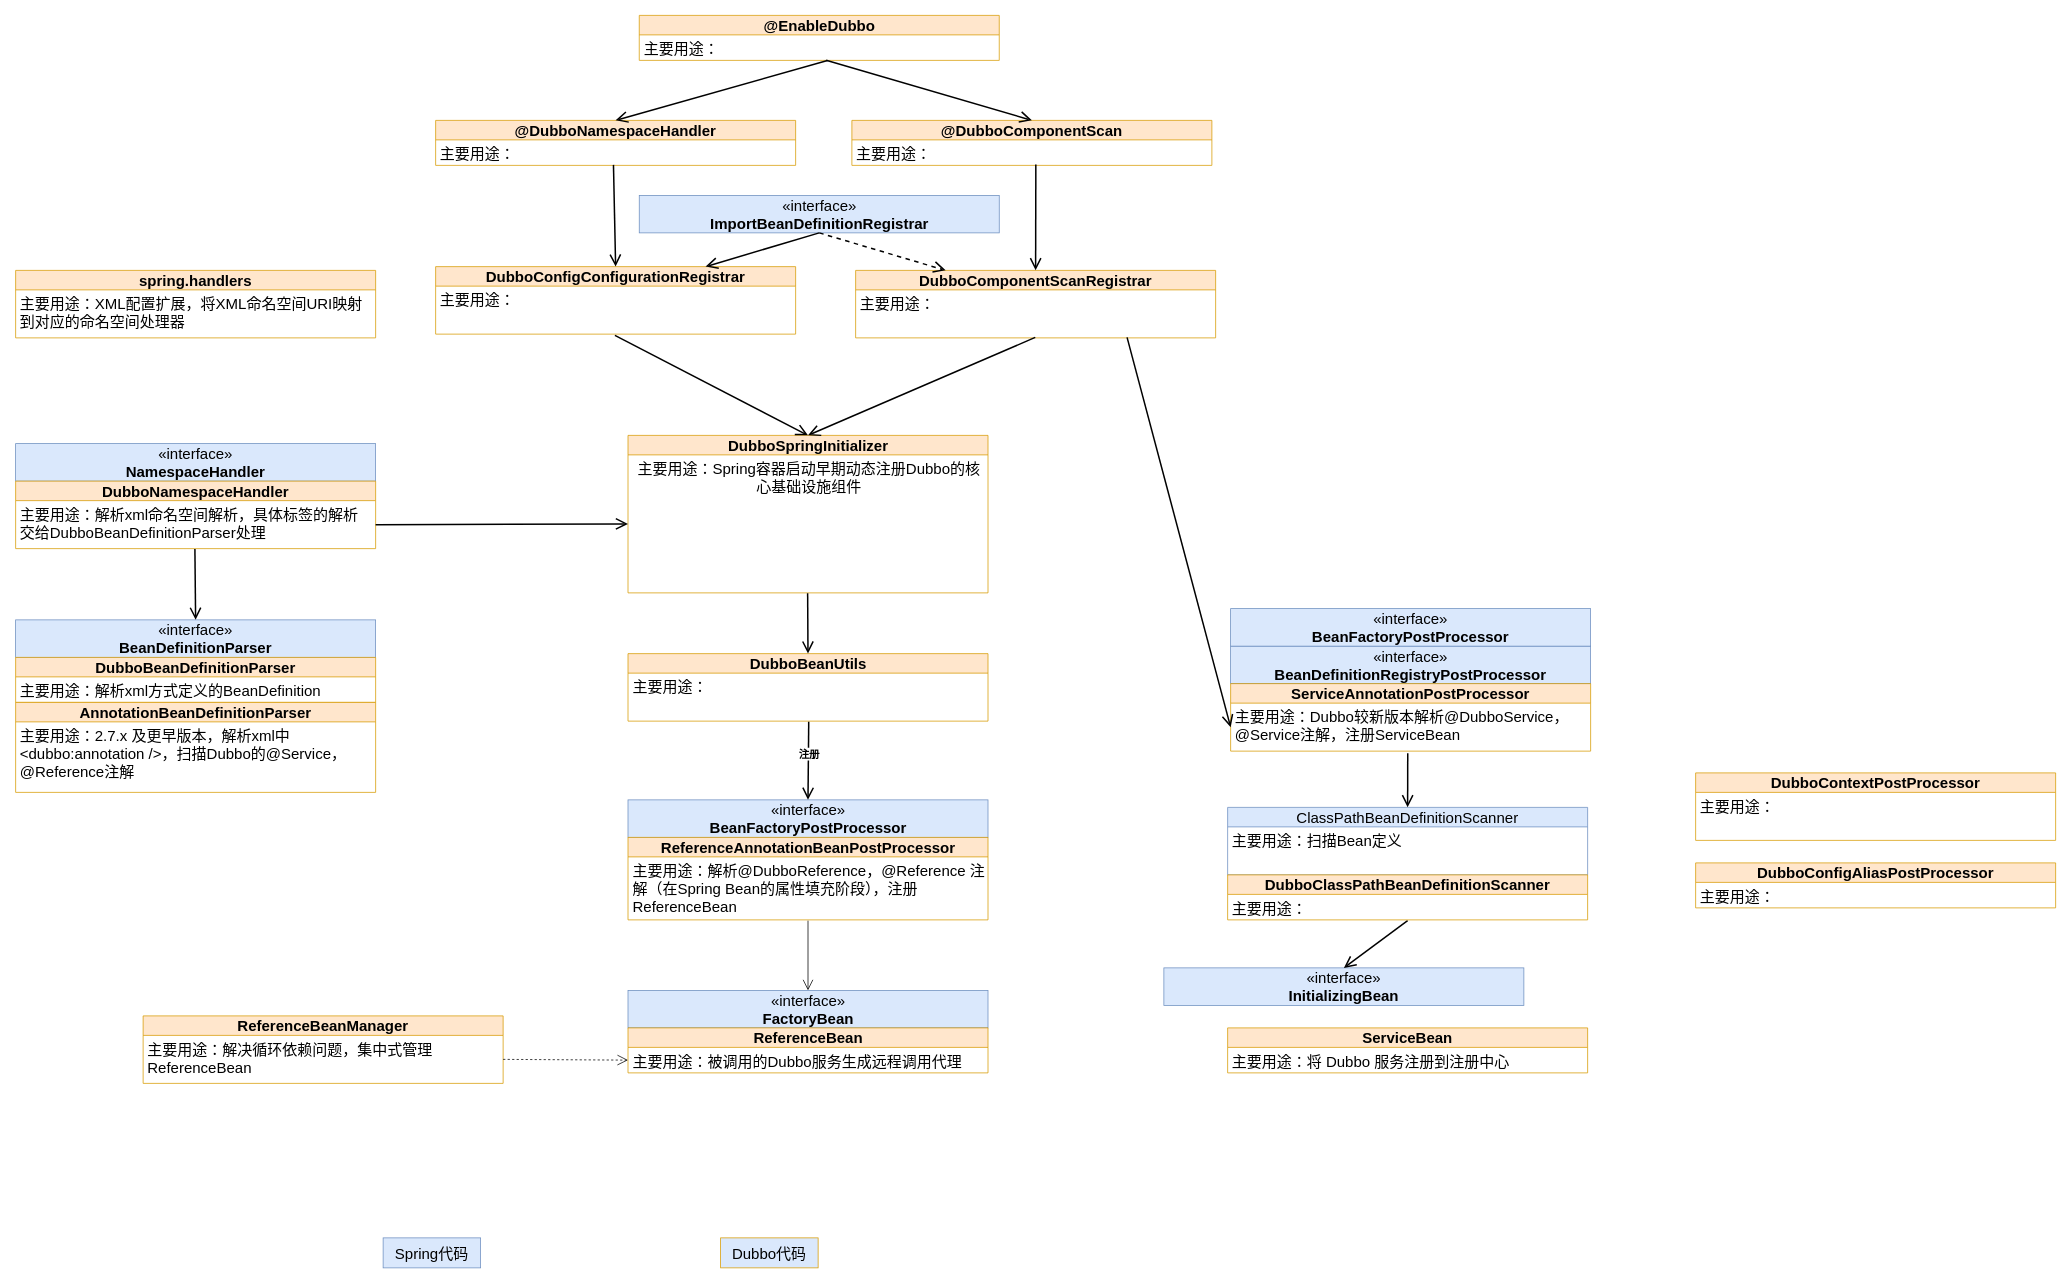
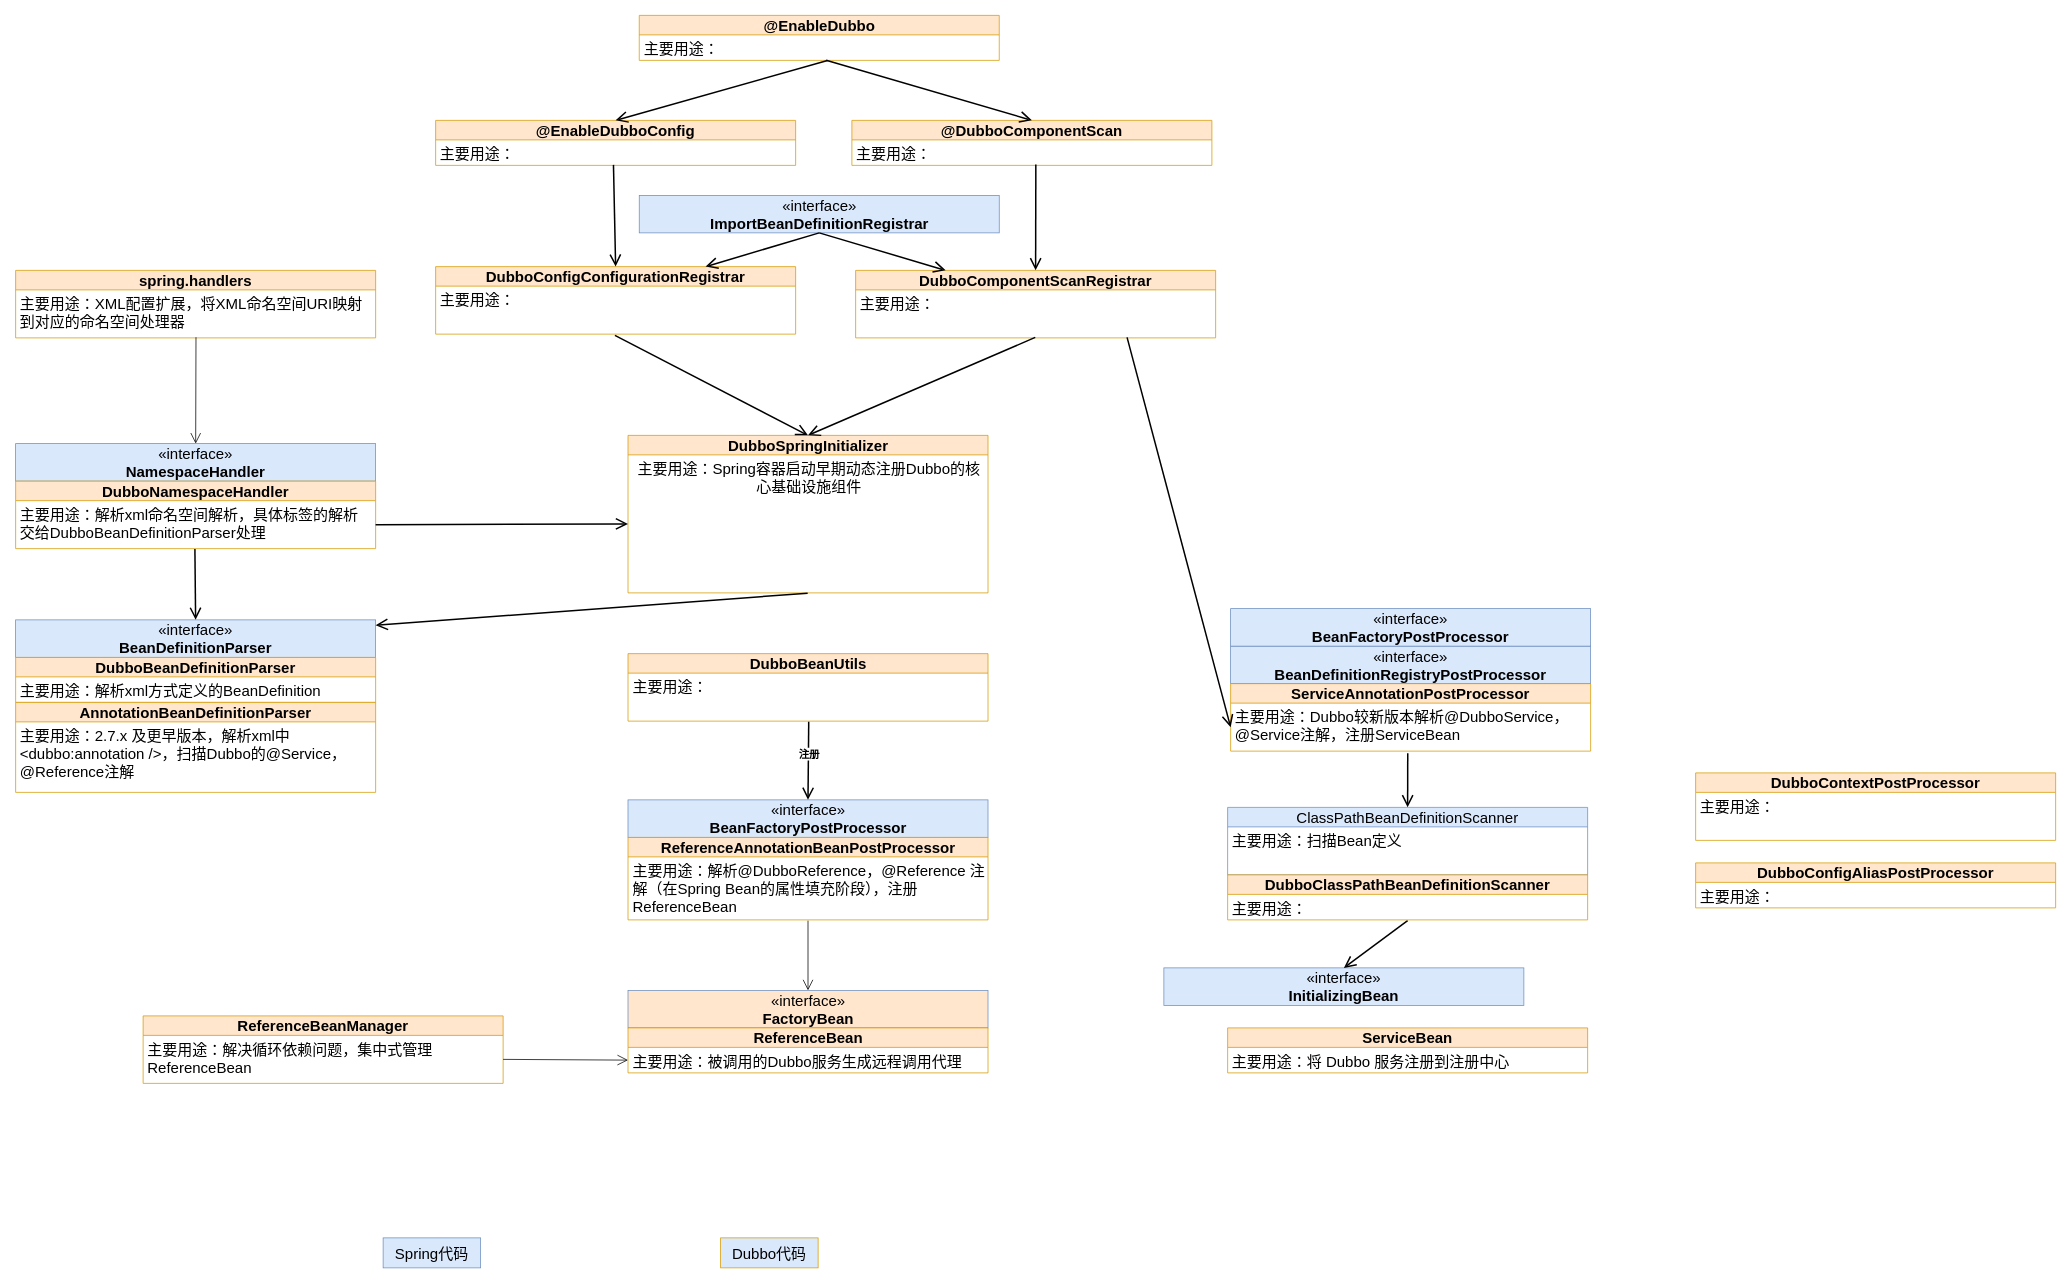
(615, 130) -> (615, 130)
(882, 251) -> (882, 251)
none -> (196, 391)
(808, 622) -> (591, 609)
(808, 1009) -> (808, 1009)
(564, 1060) -> (564, 1060)
